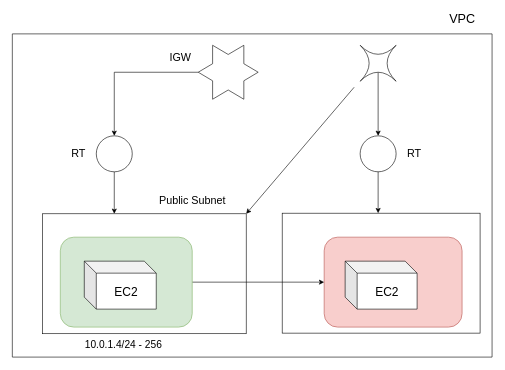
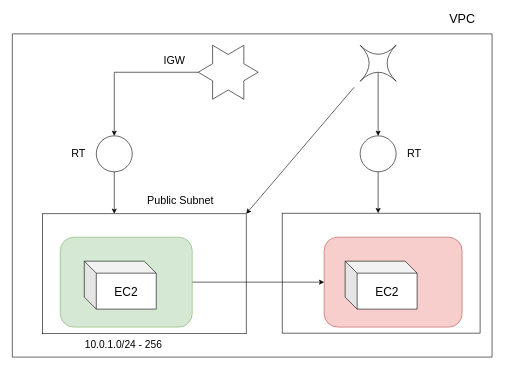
(180, 57) -> (174, 60)
(192, 201) -> (180, 201)
(124, 345) -> (124, 345)
